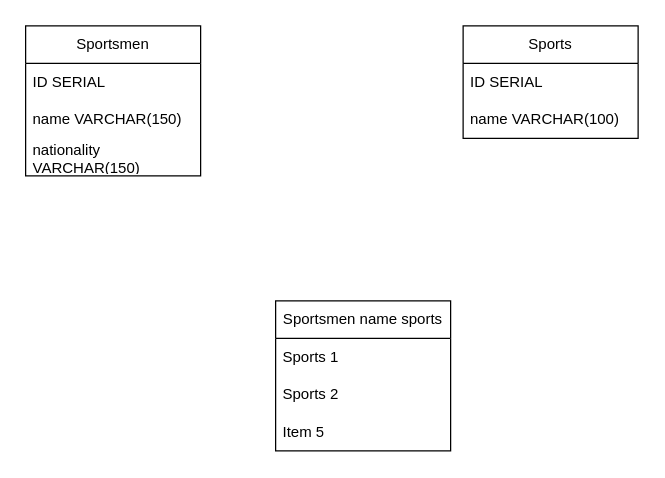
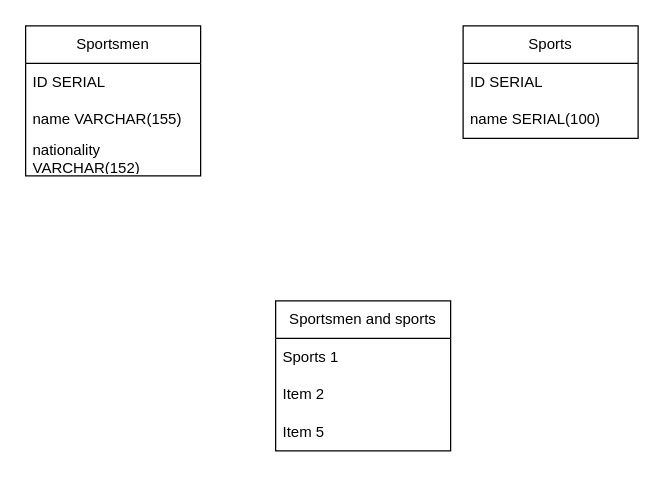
(103, 119) -> (103, 119)
(540, 119) -> (536, 119)
(114, 157) -> (114, 157)
(363, 319) -> (363, 319)
(315, 394) -> (306, 394)
